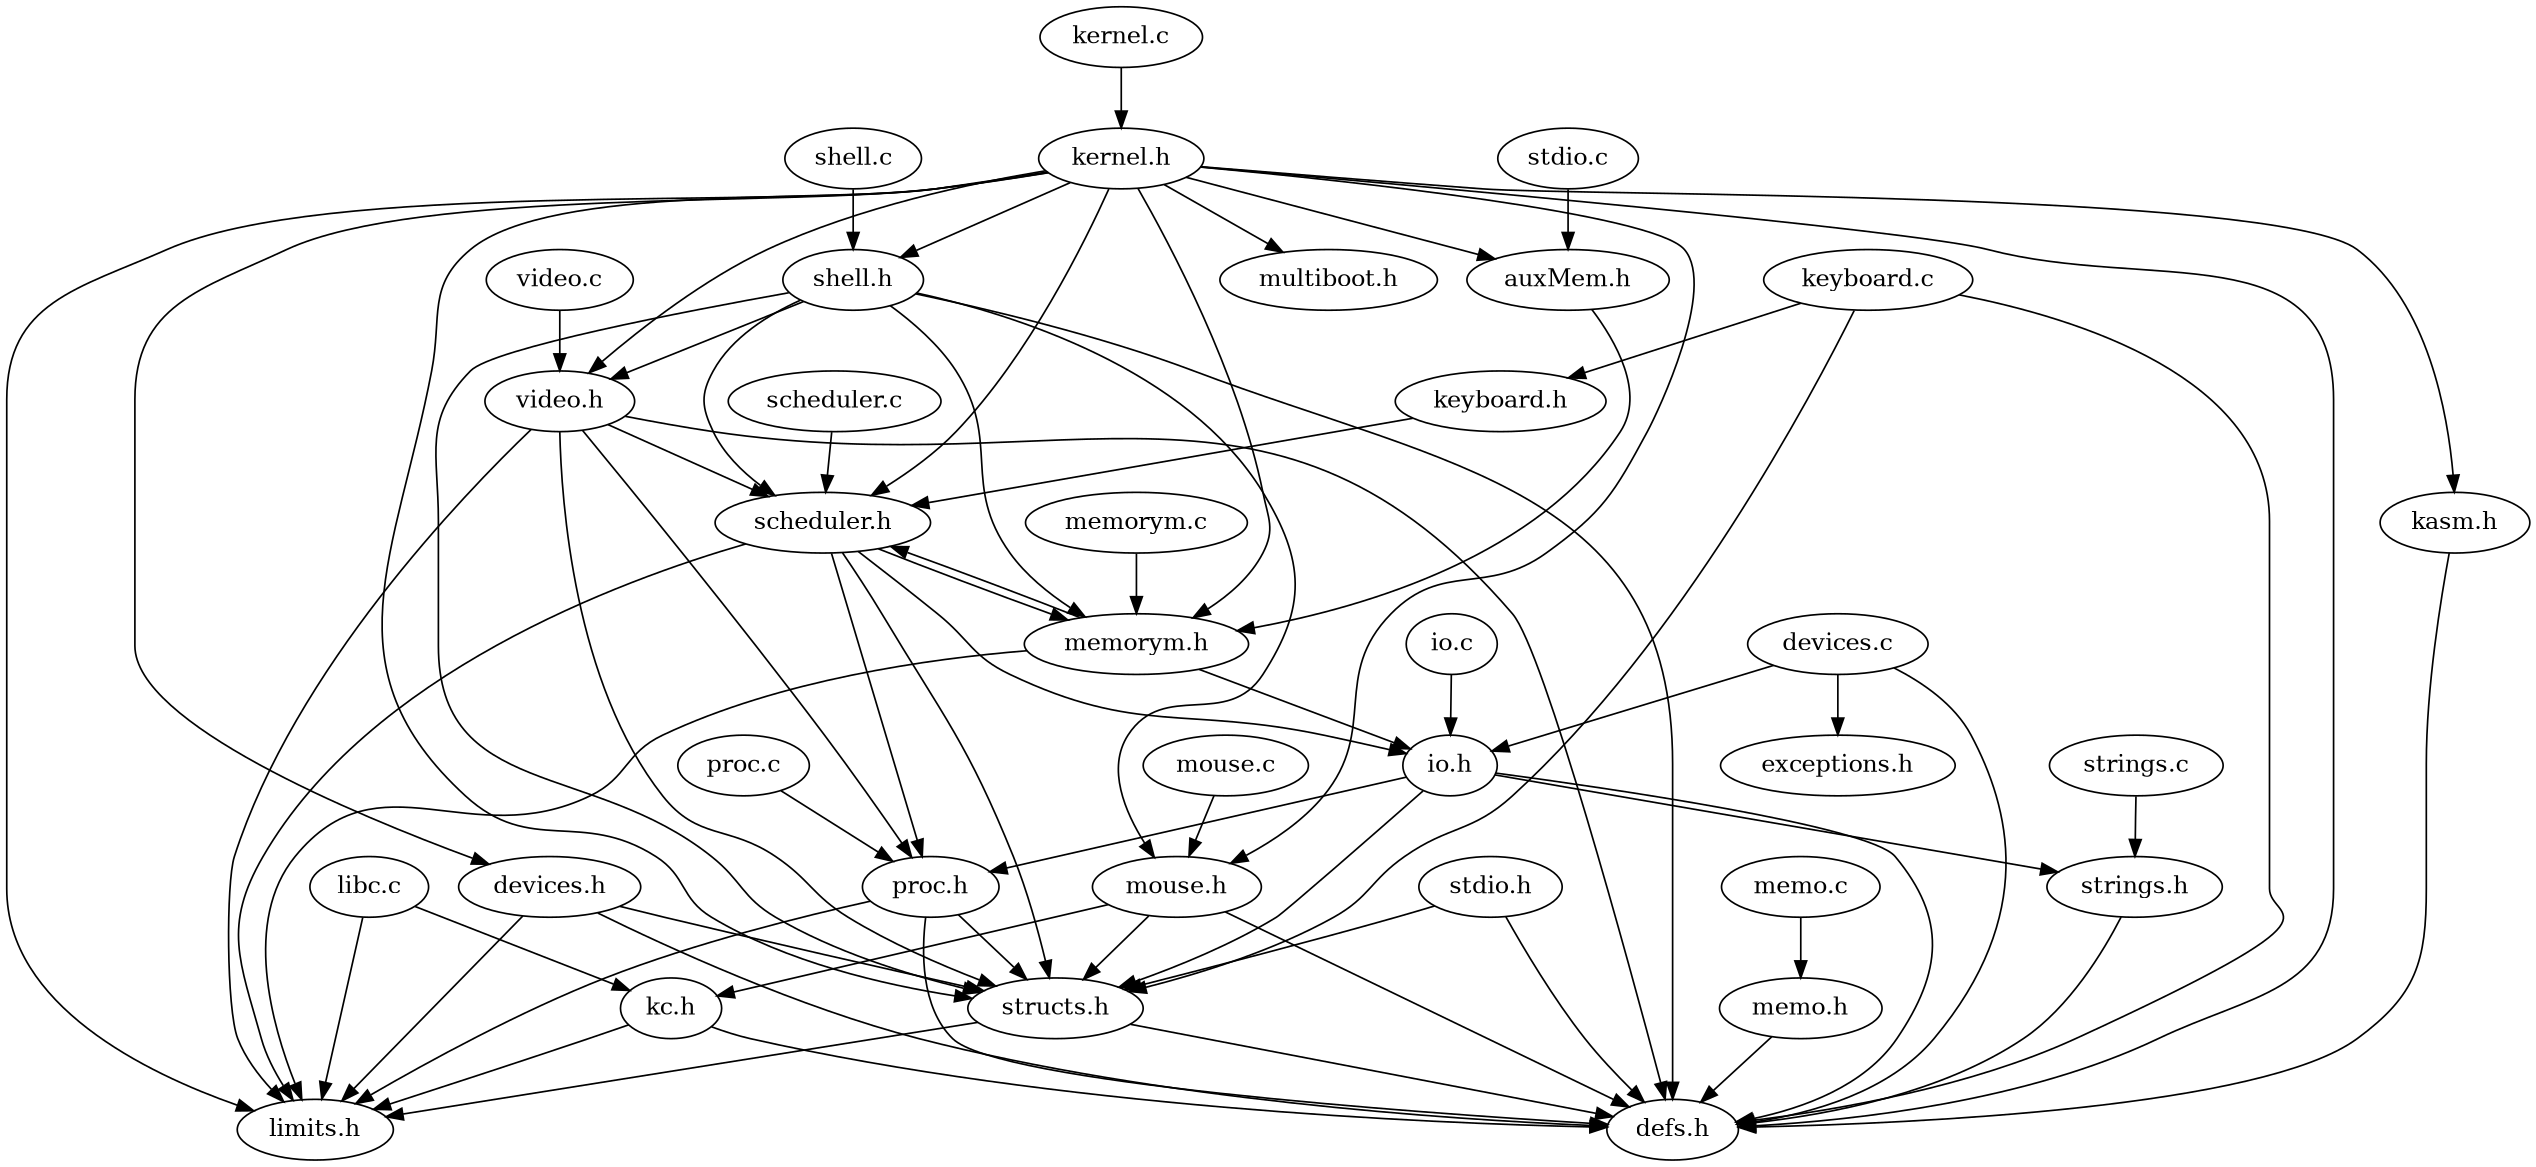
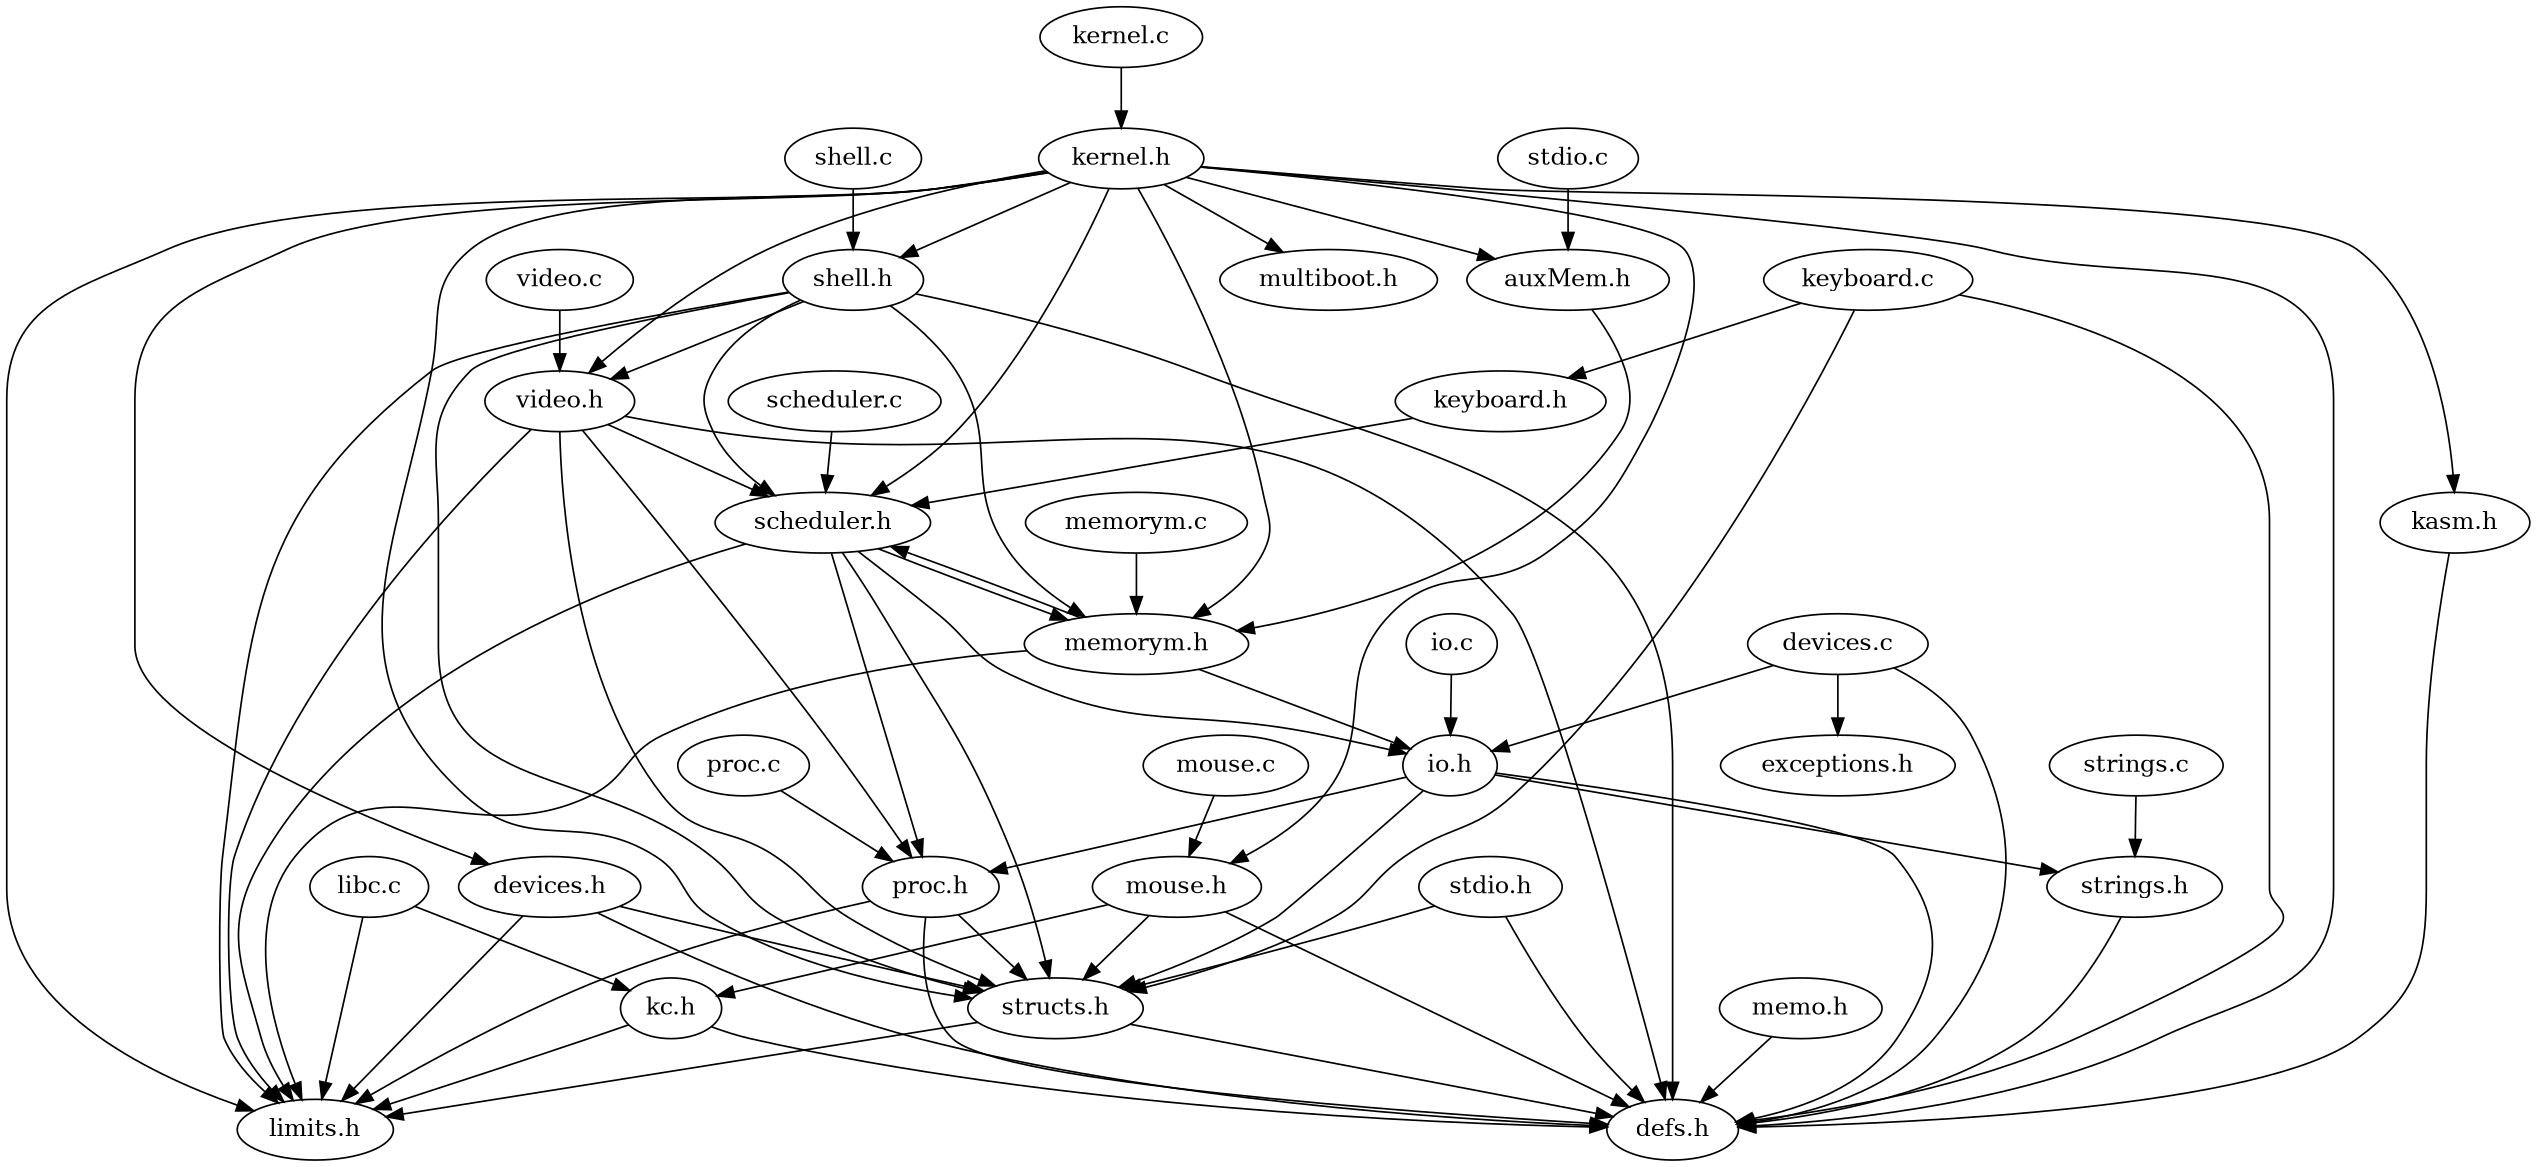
(1285, 537) -> (289, 532)
(1801, 887) -> none
